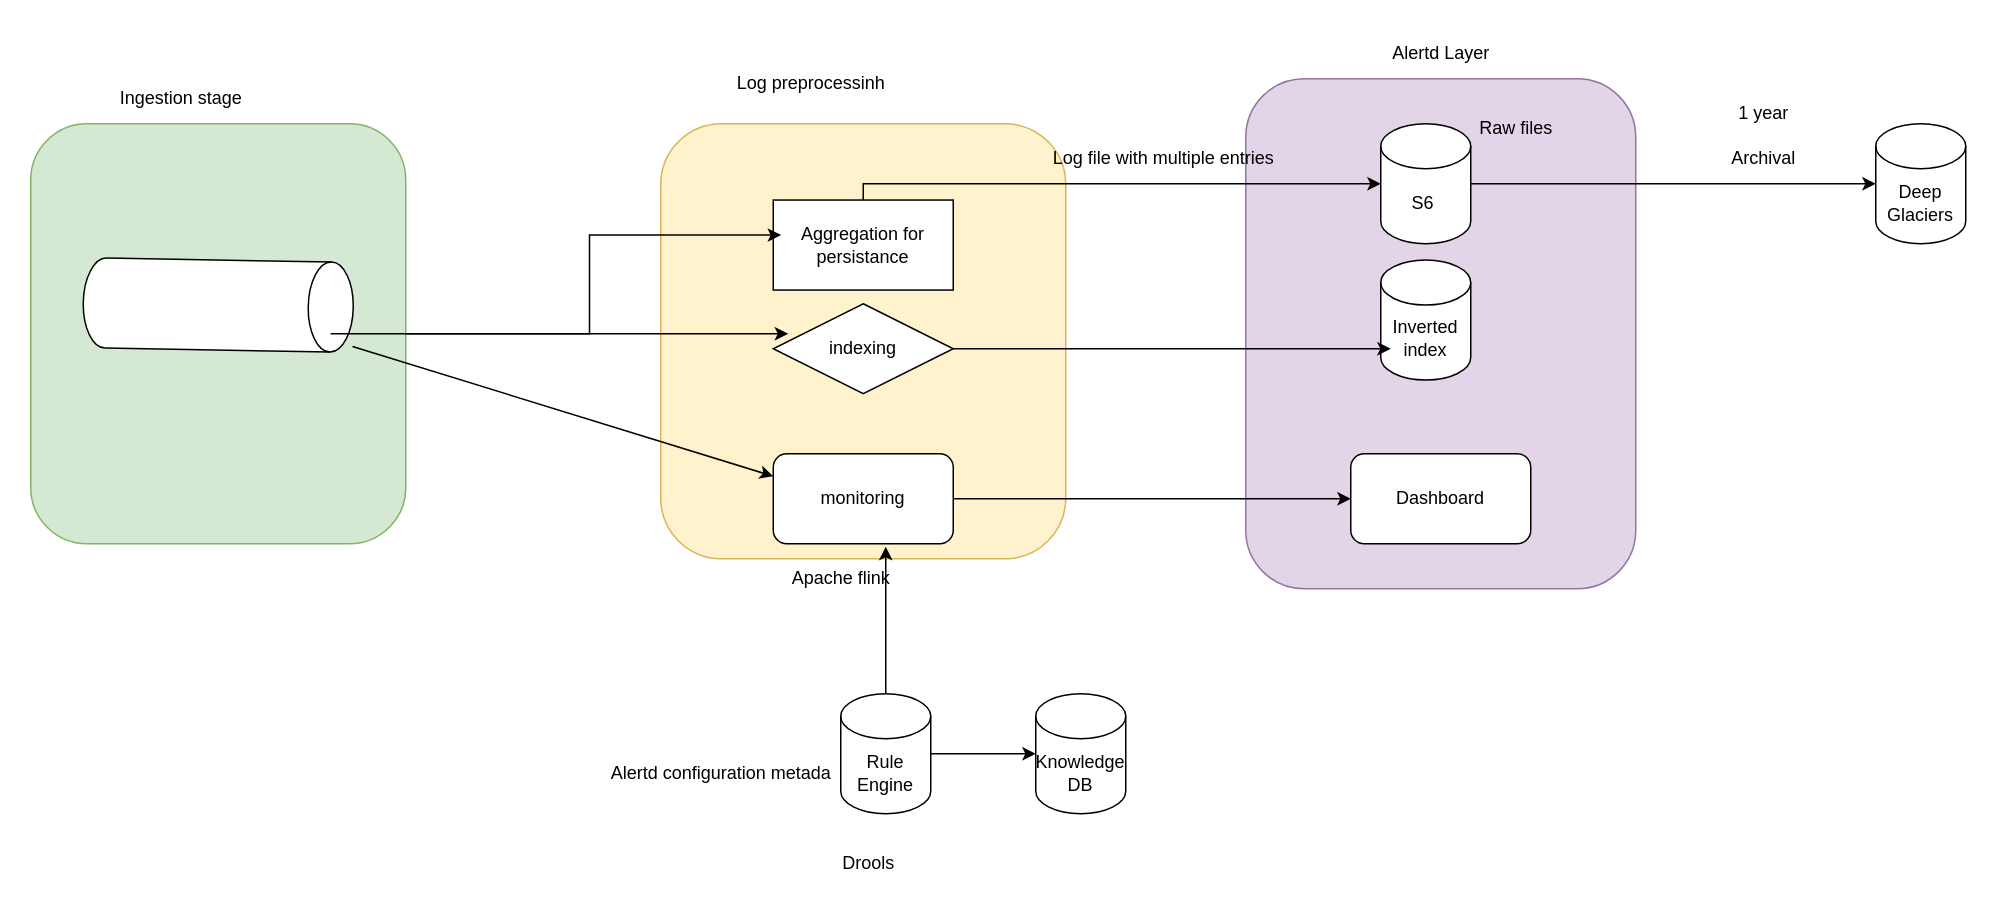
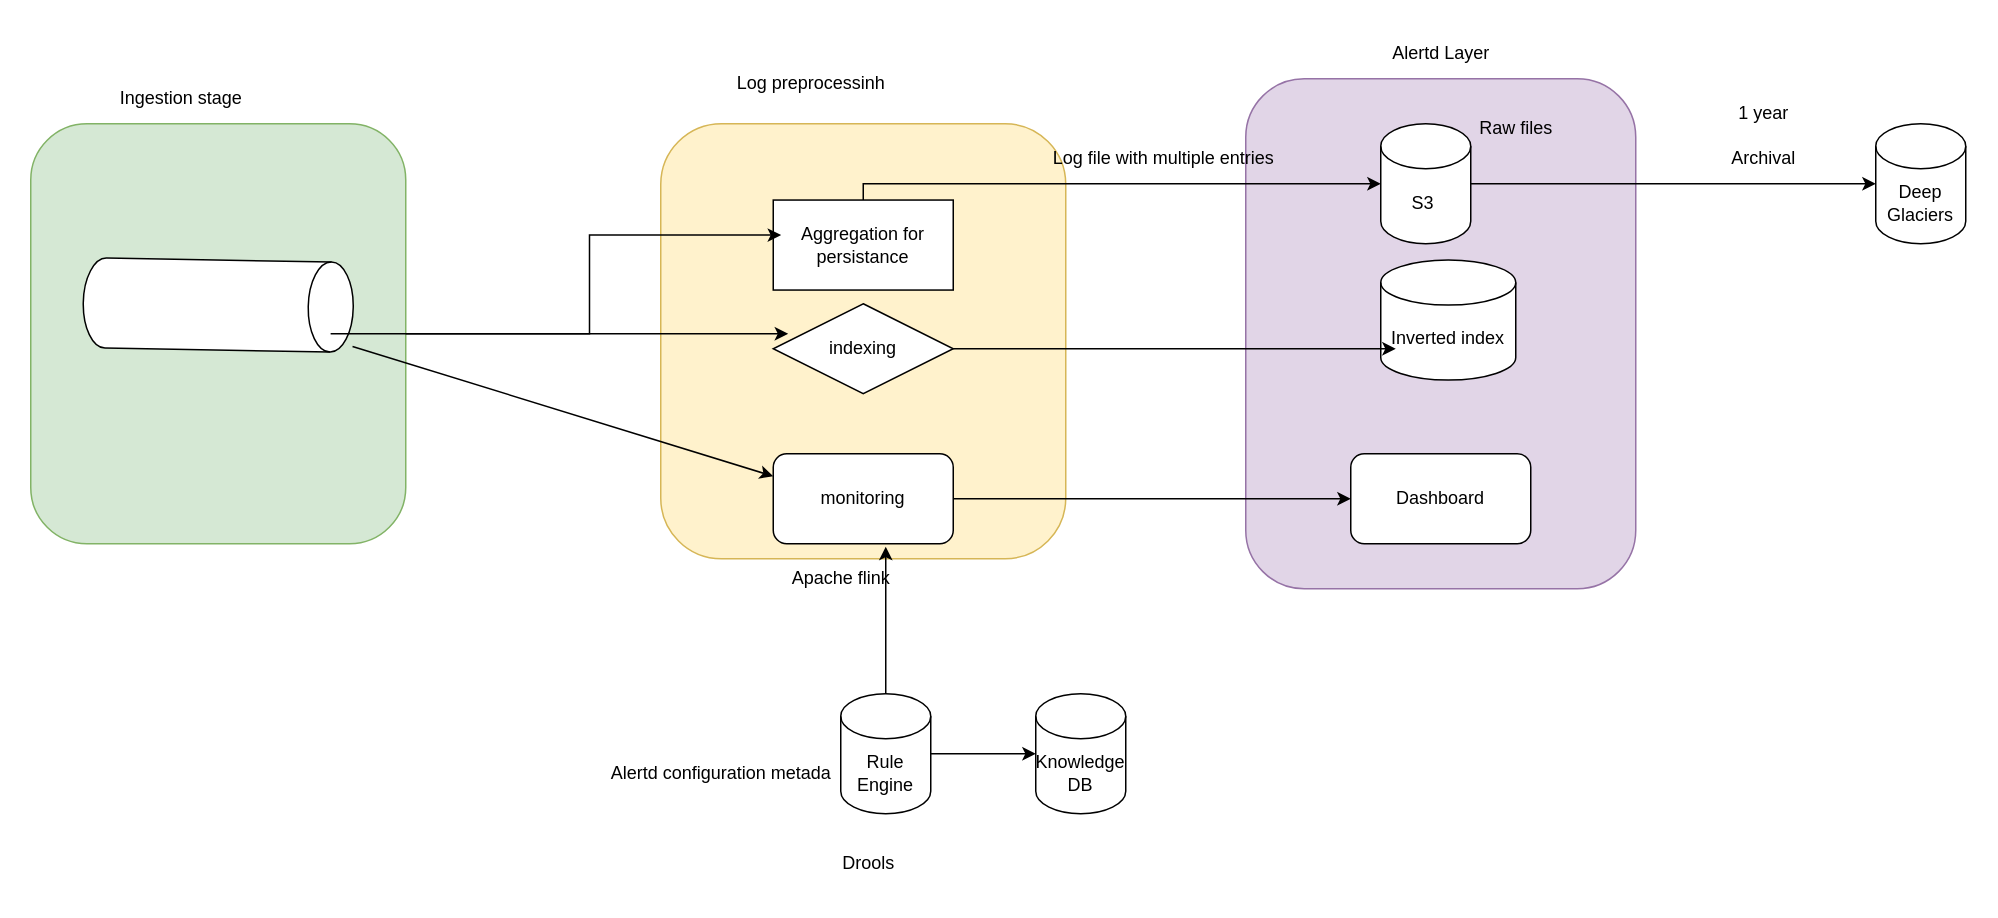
(1426, 203) -> (1426, 203)
(1426, 320) -> (1448, 320)
